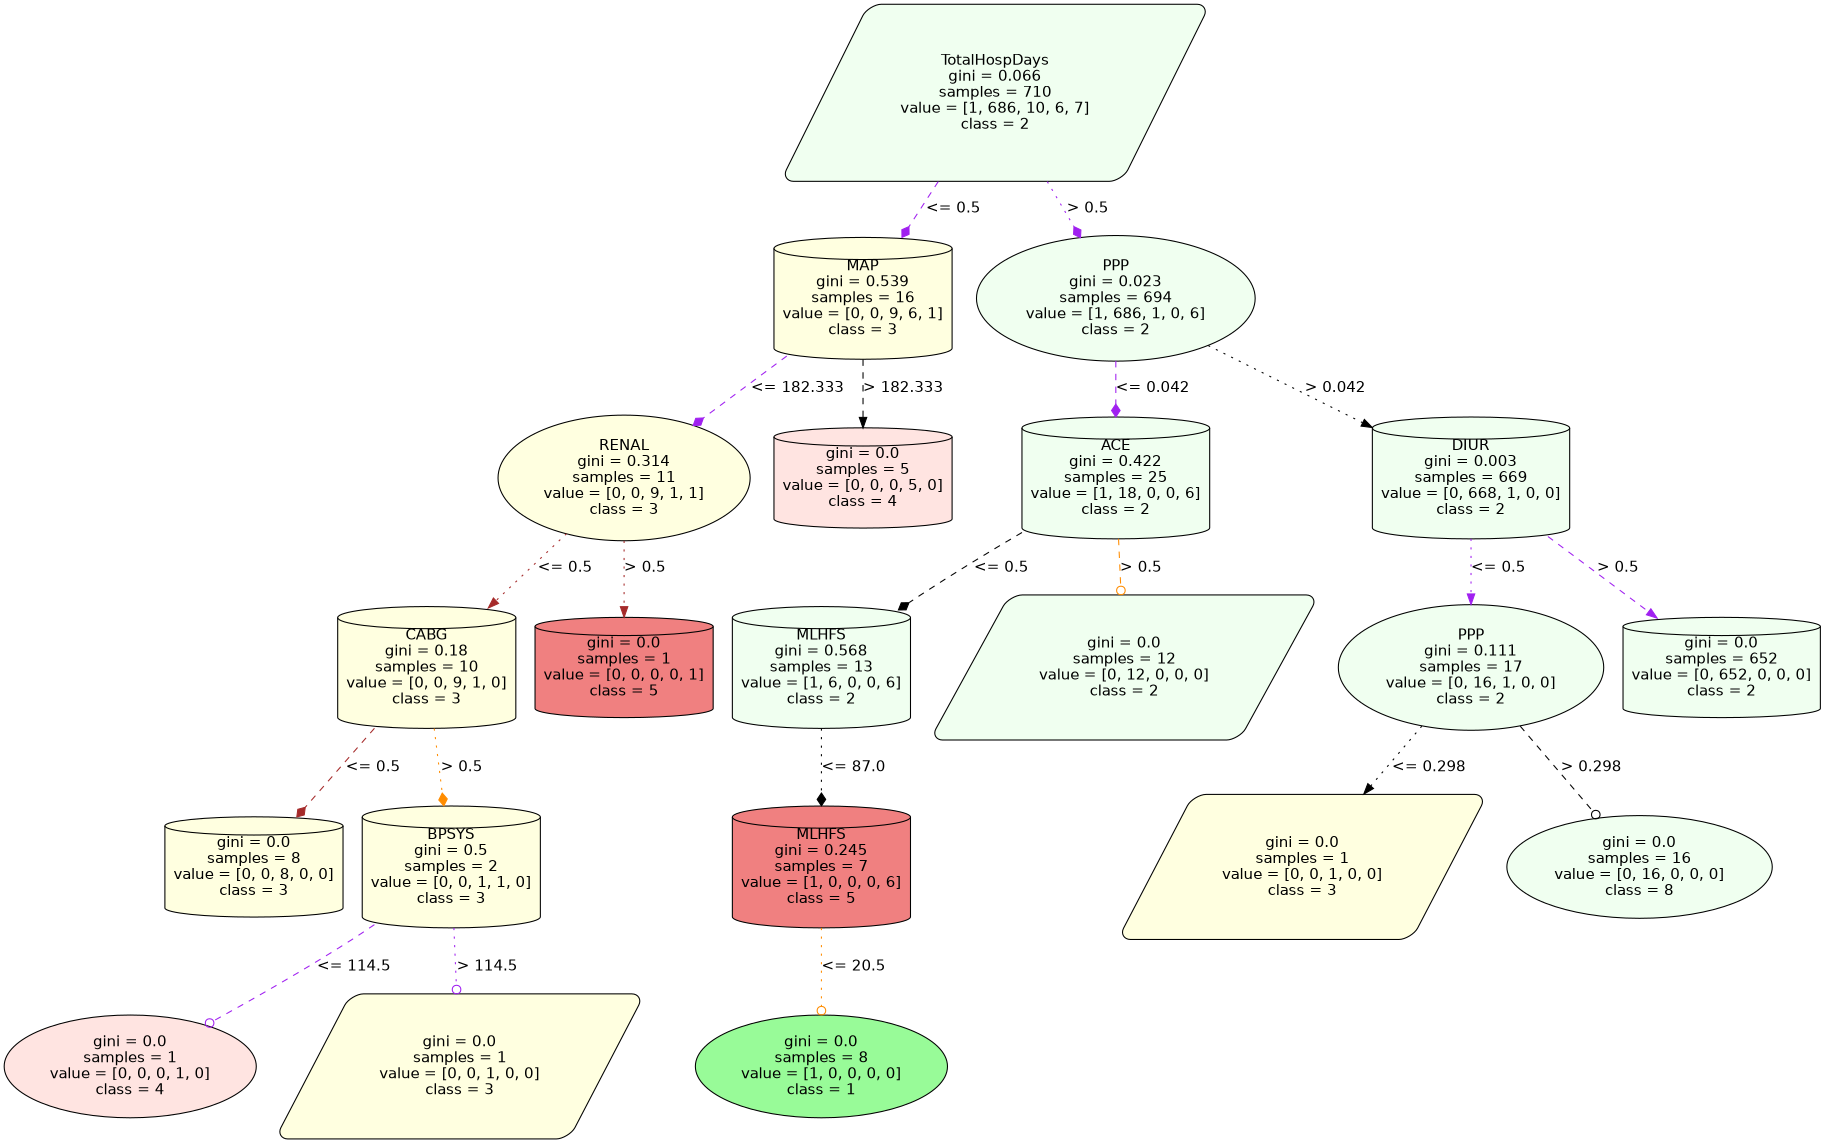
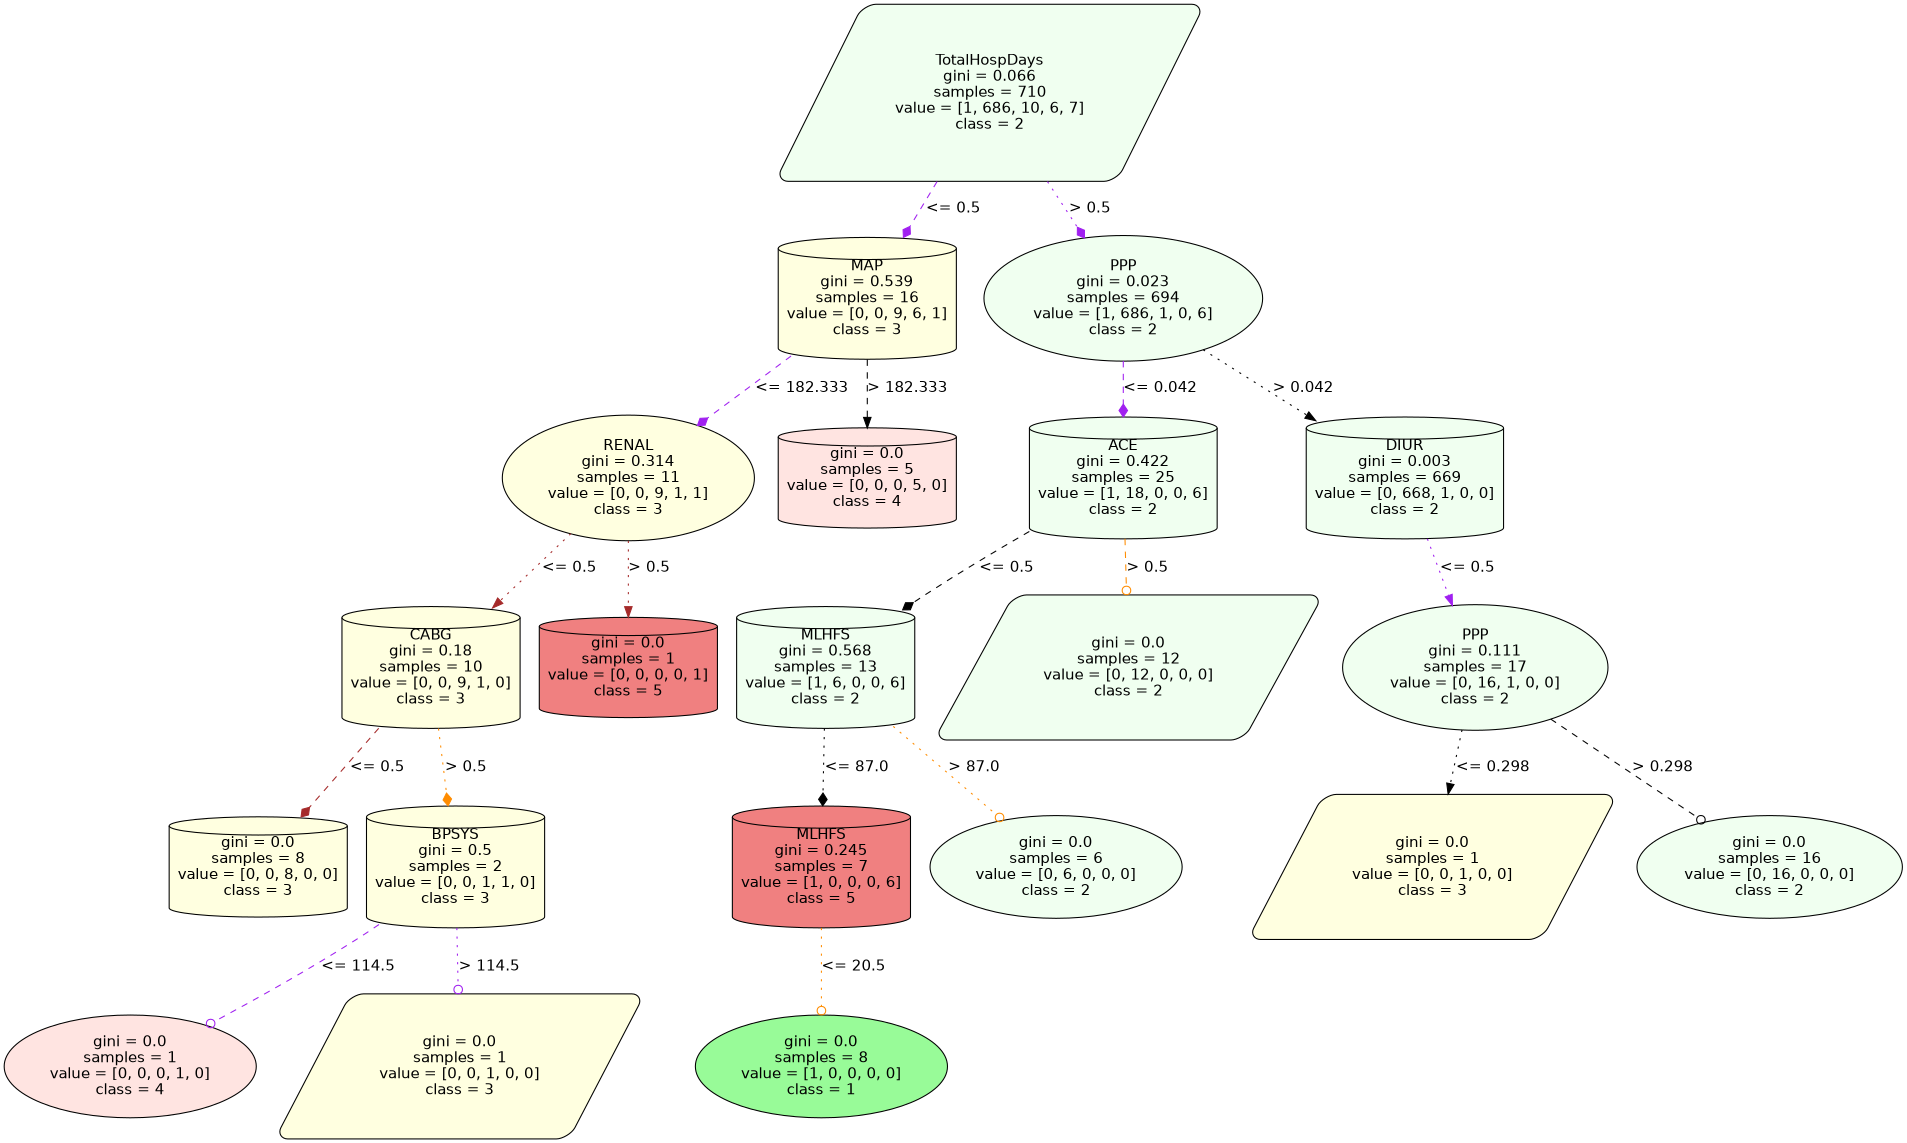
(1722, 668) -> none
none -> (1056, 867)
(1640, 867) -> (1770, 867)
